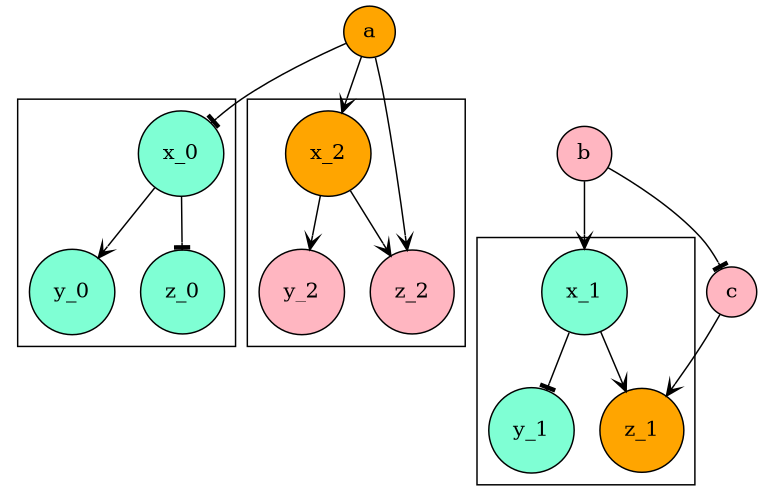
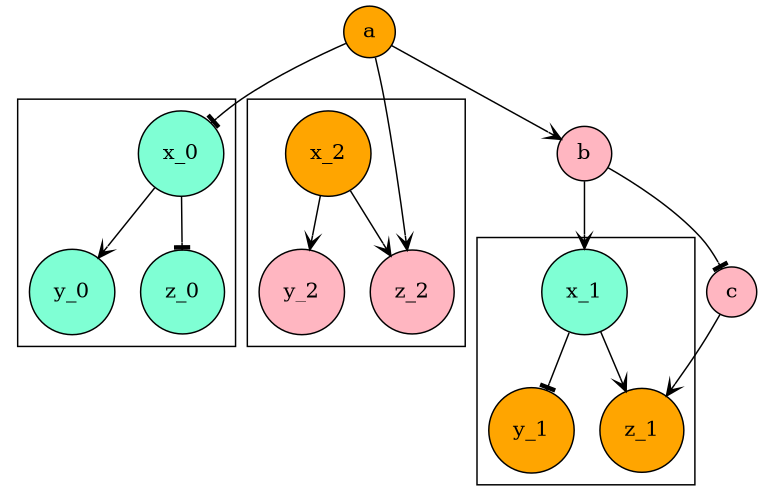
(354, 78) -> (470, 89)
(531, 430) -> (531, 430)
